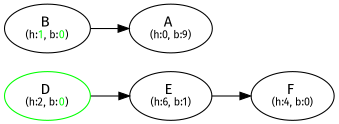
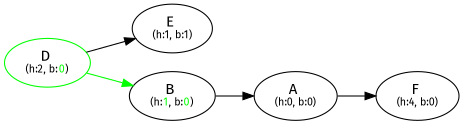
(171, 35) -> (296, 102)
none -> (105, 78)
(226, 96) -> (351, 96)
(171, 102) -> (172, 35)
